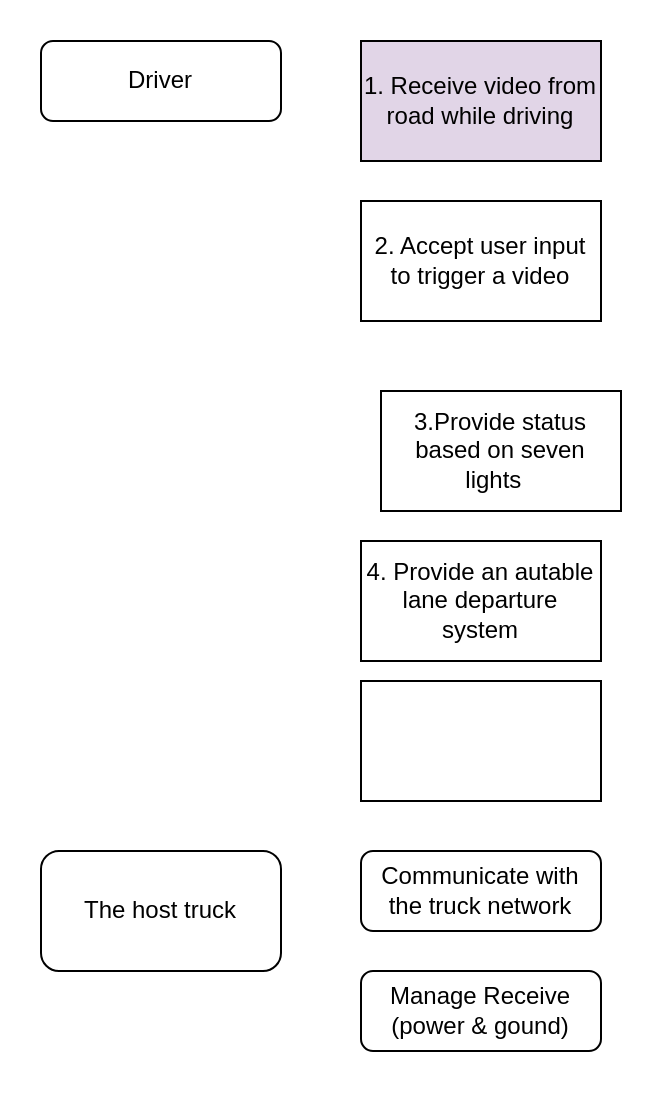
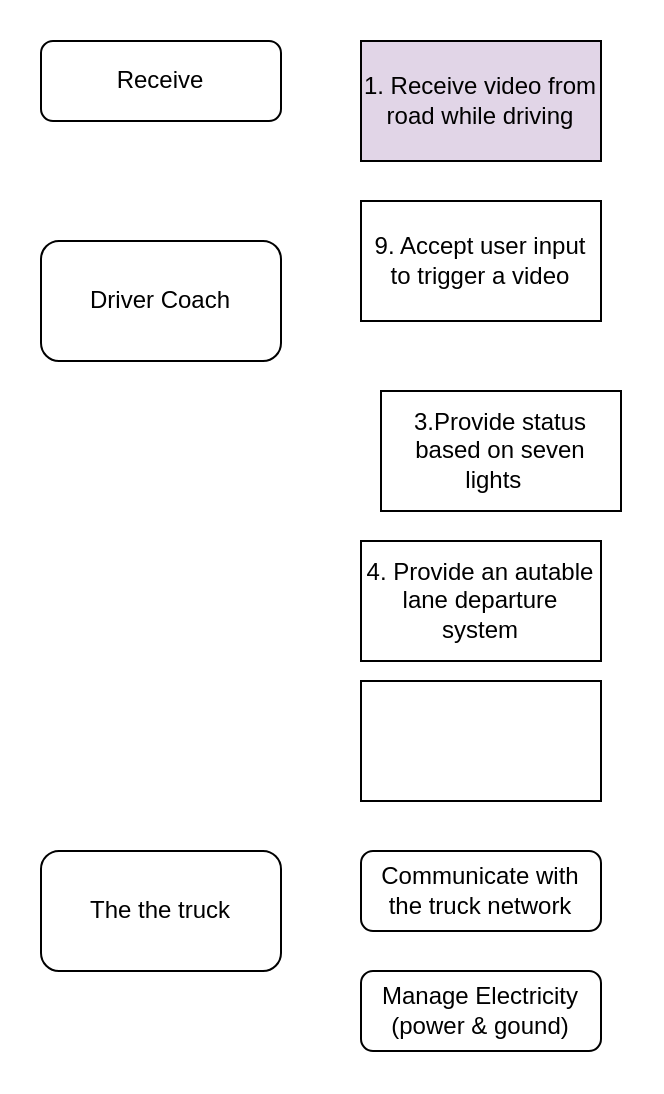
(161, 81) -> (161, 81)
(481, 261) -> (481, 261)
none -> (161, 301)
(161, 911) -> (161, 911)
(481, 1011) -> (481, 1011)
